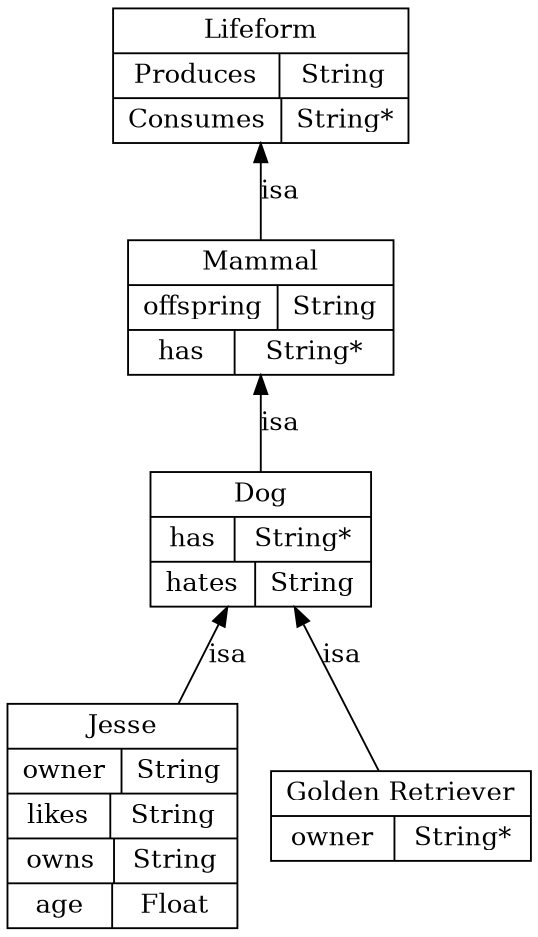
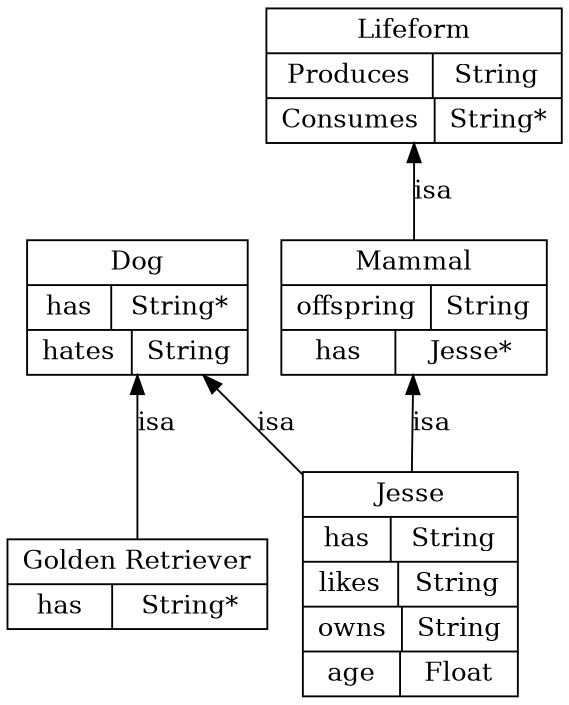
(314, 351) -> (471, 351)
(261, 433) -> (412, 433)
(64, 770) -> (347, 538)
(333, 838) -> (60, 606)
